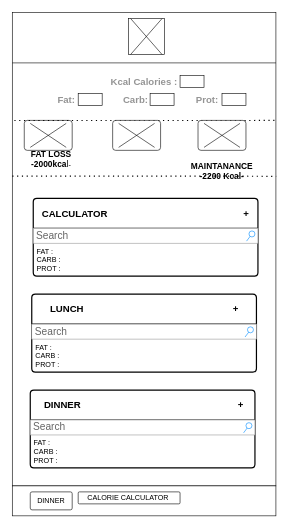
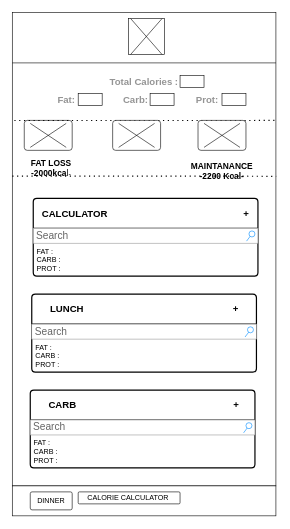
(144, 81) -> (144, 81)
(51, 159) -> (51, 168)
(143, 405) -> (143, 405)
